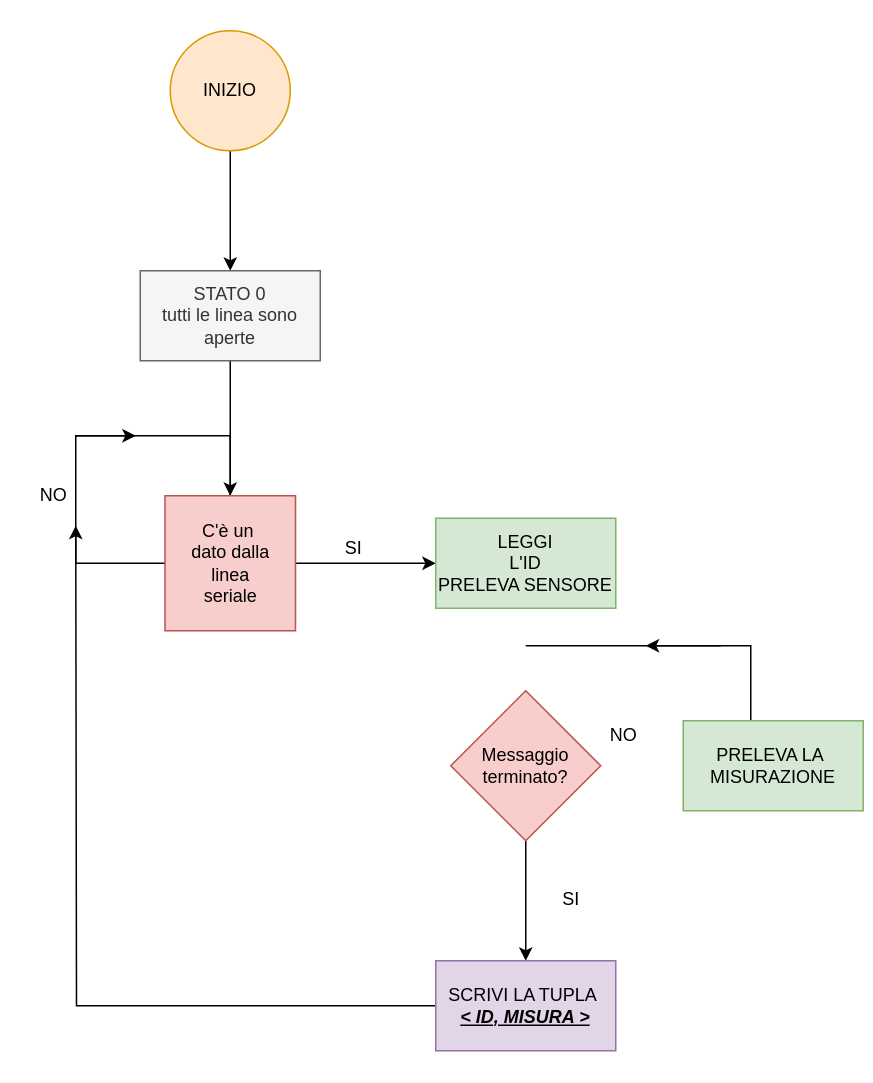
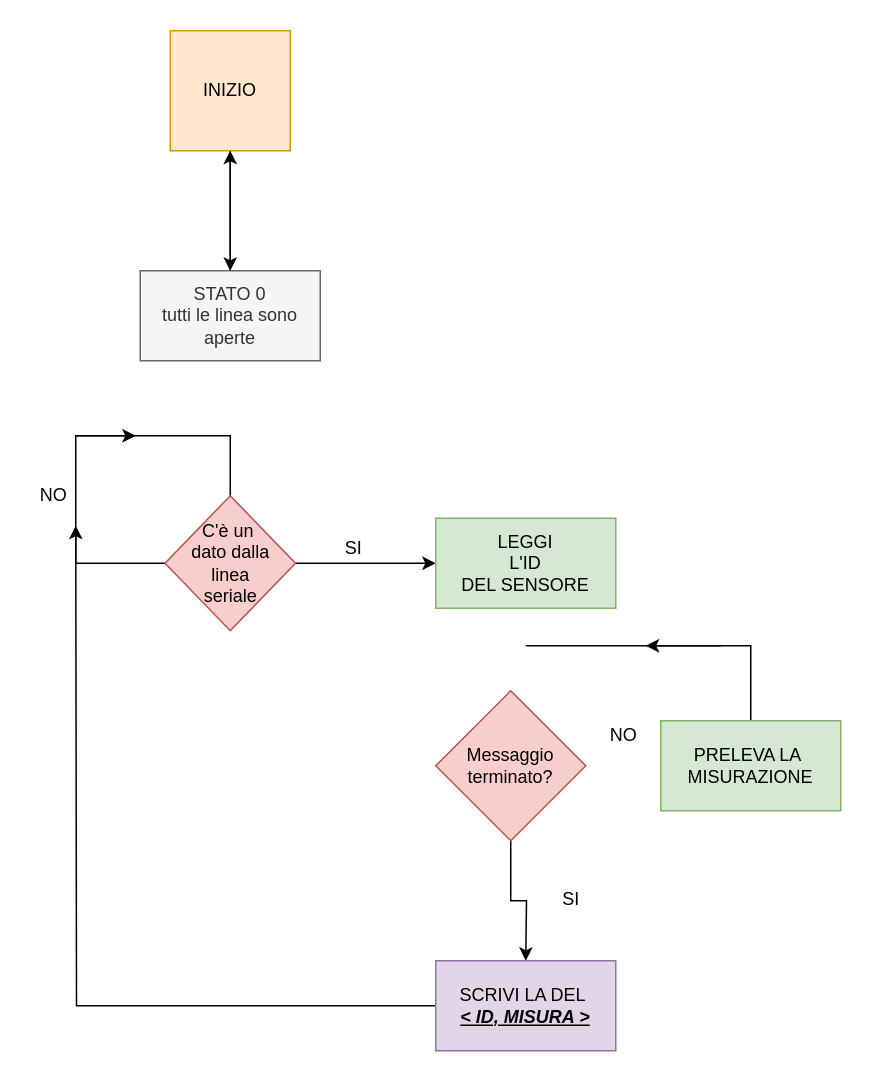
(230, 91) -> (230, 91)
(230, 397) -> (230, 269)
(230, 563) -> (230, 563)
(526, 563) -> (526, 563)
(526, 766) -> (511, 766)
(773, 766) -> (751, 766)
(526, 1006) -> (526, 1006)
